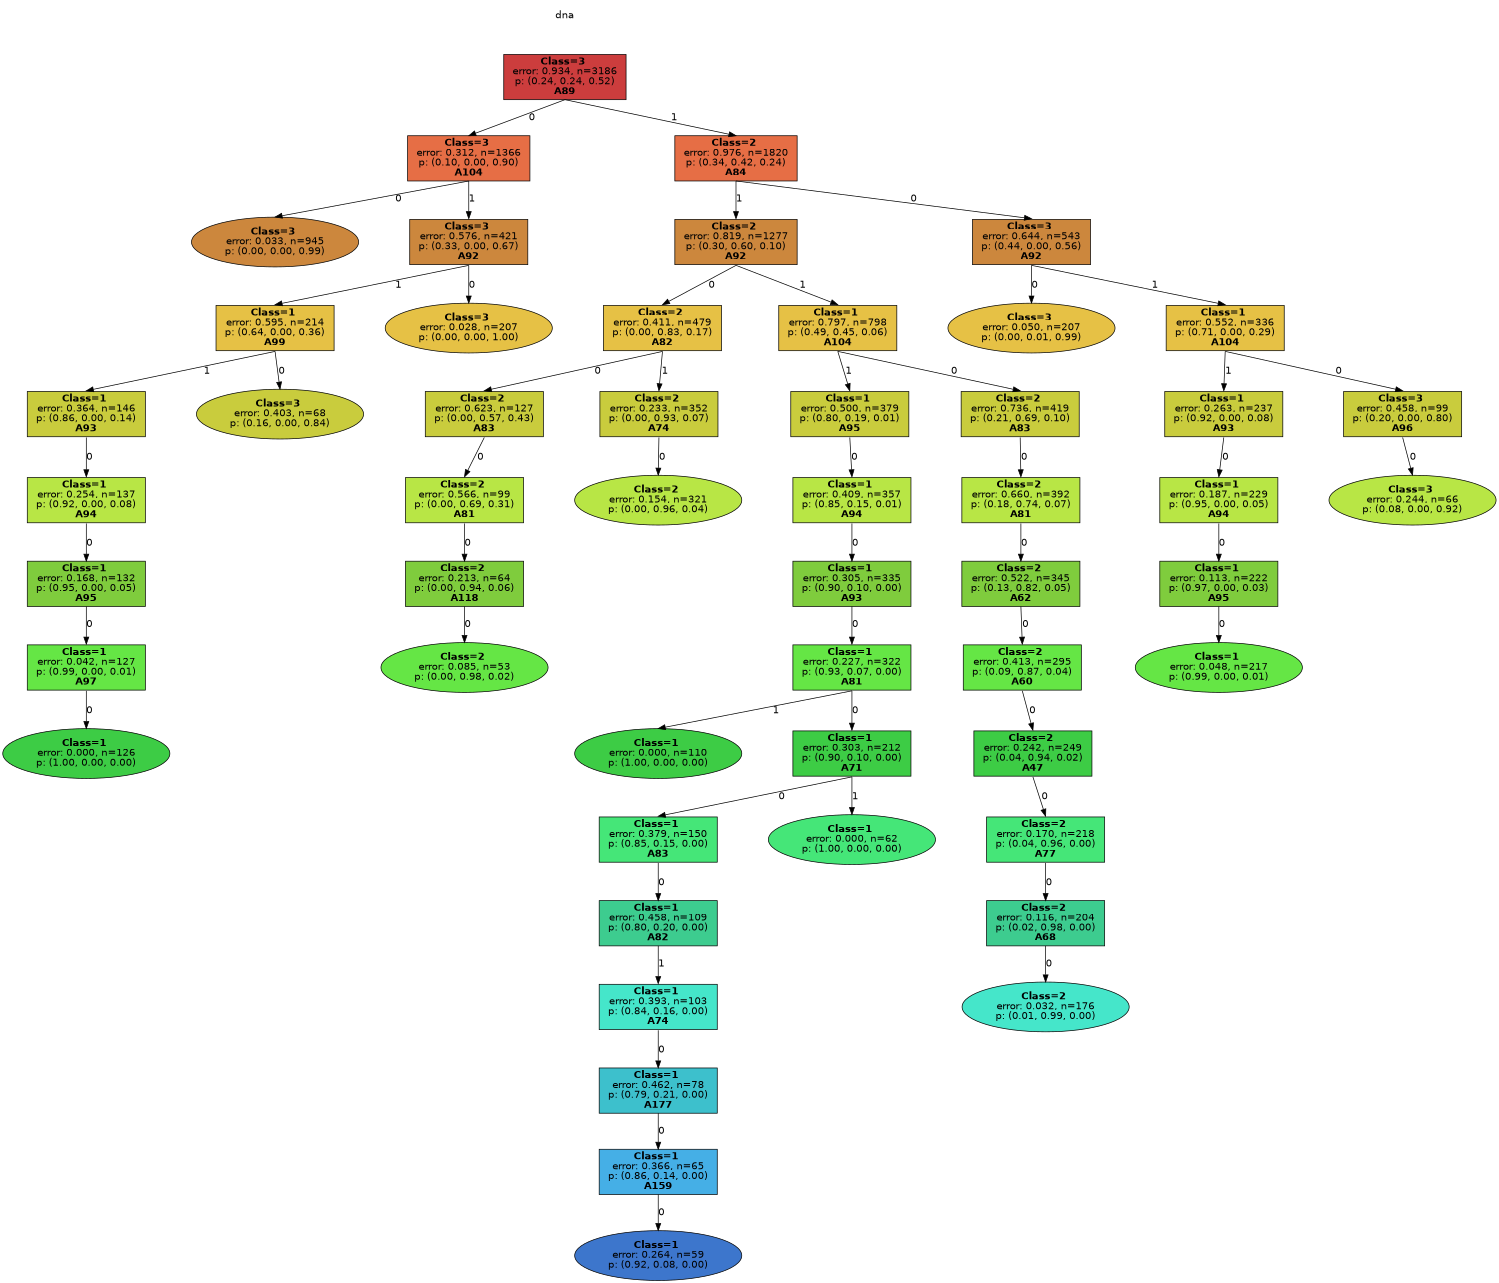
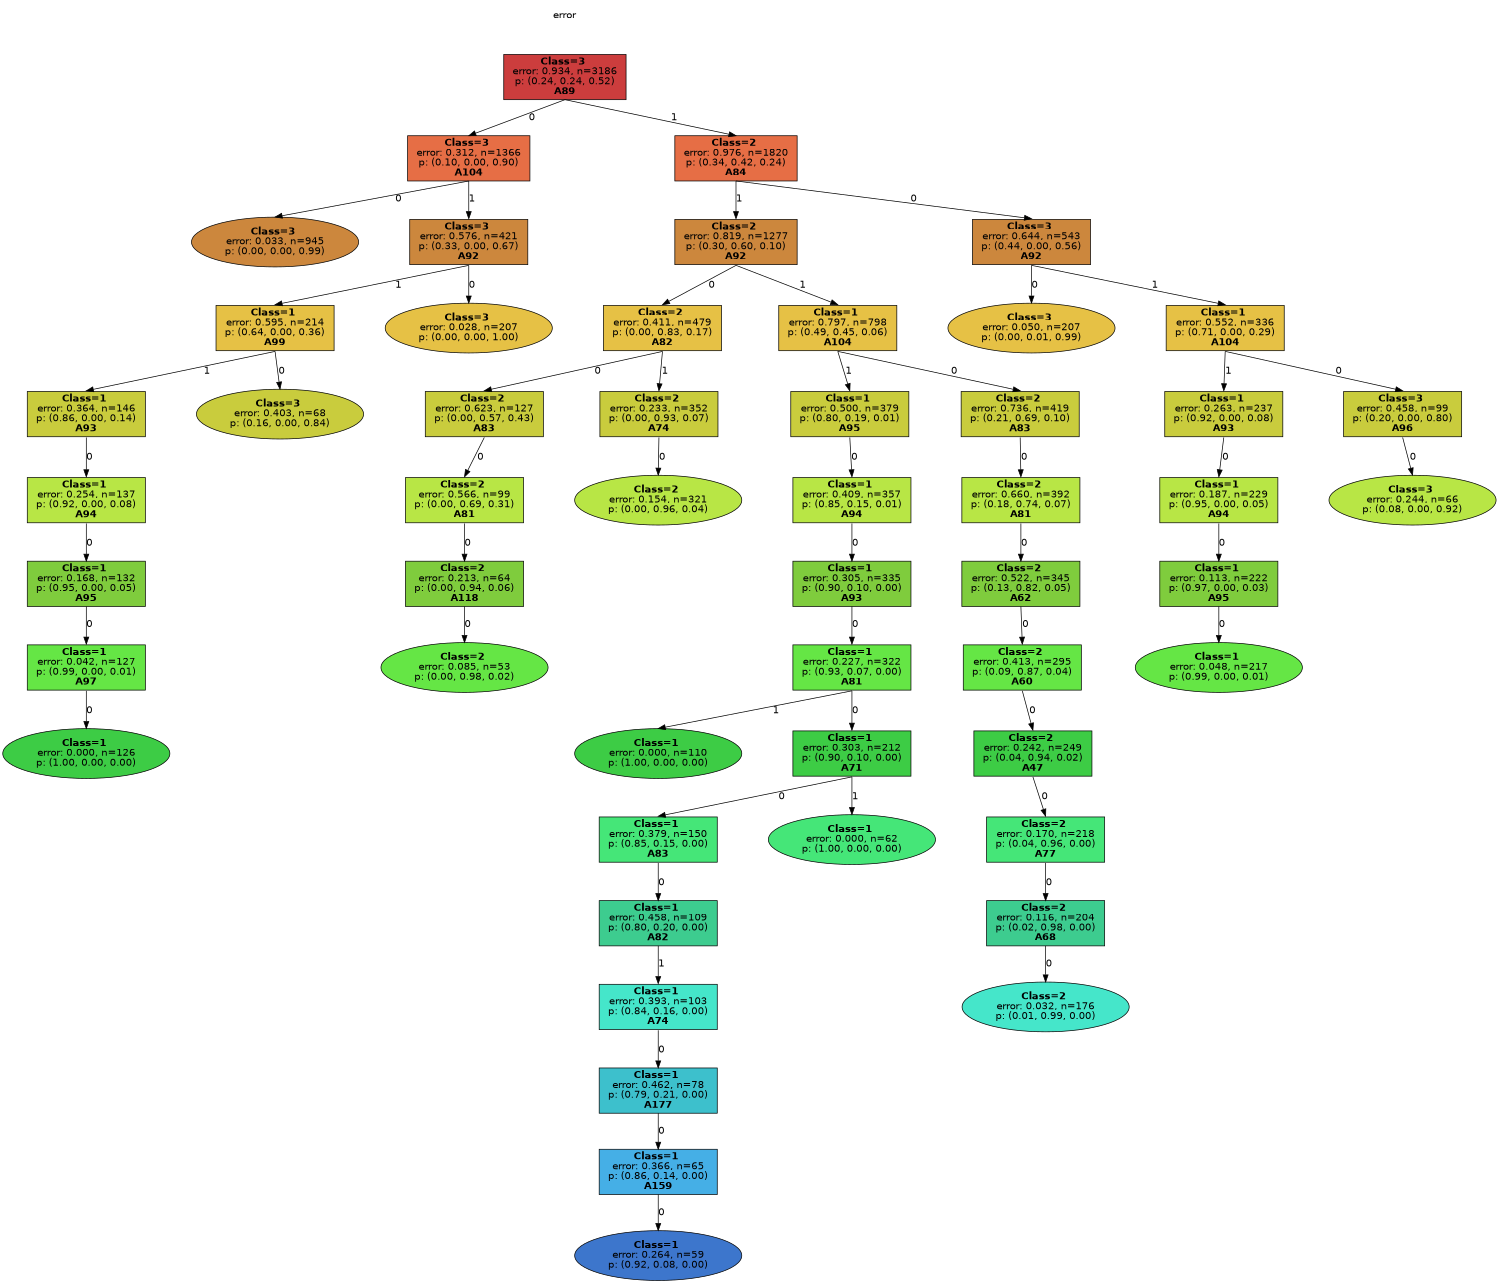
(565, 16) -> (565, 16)
